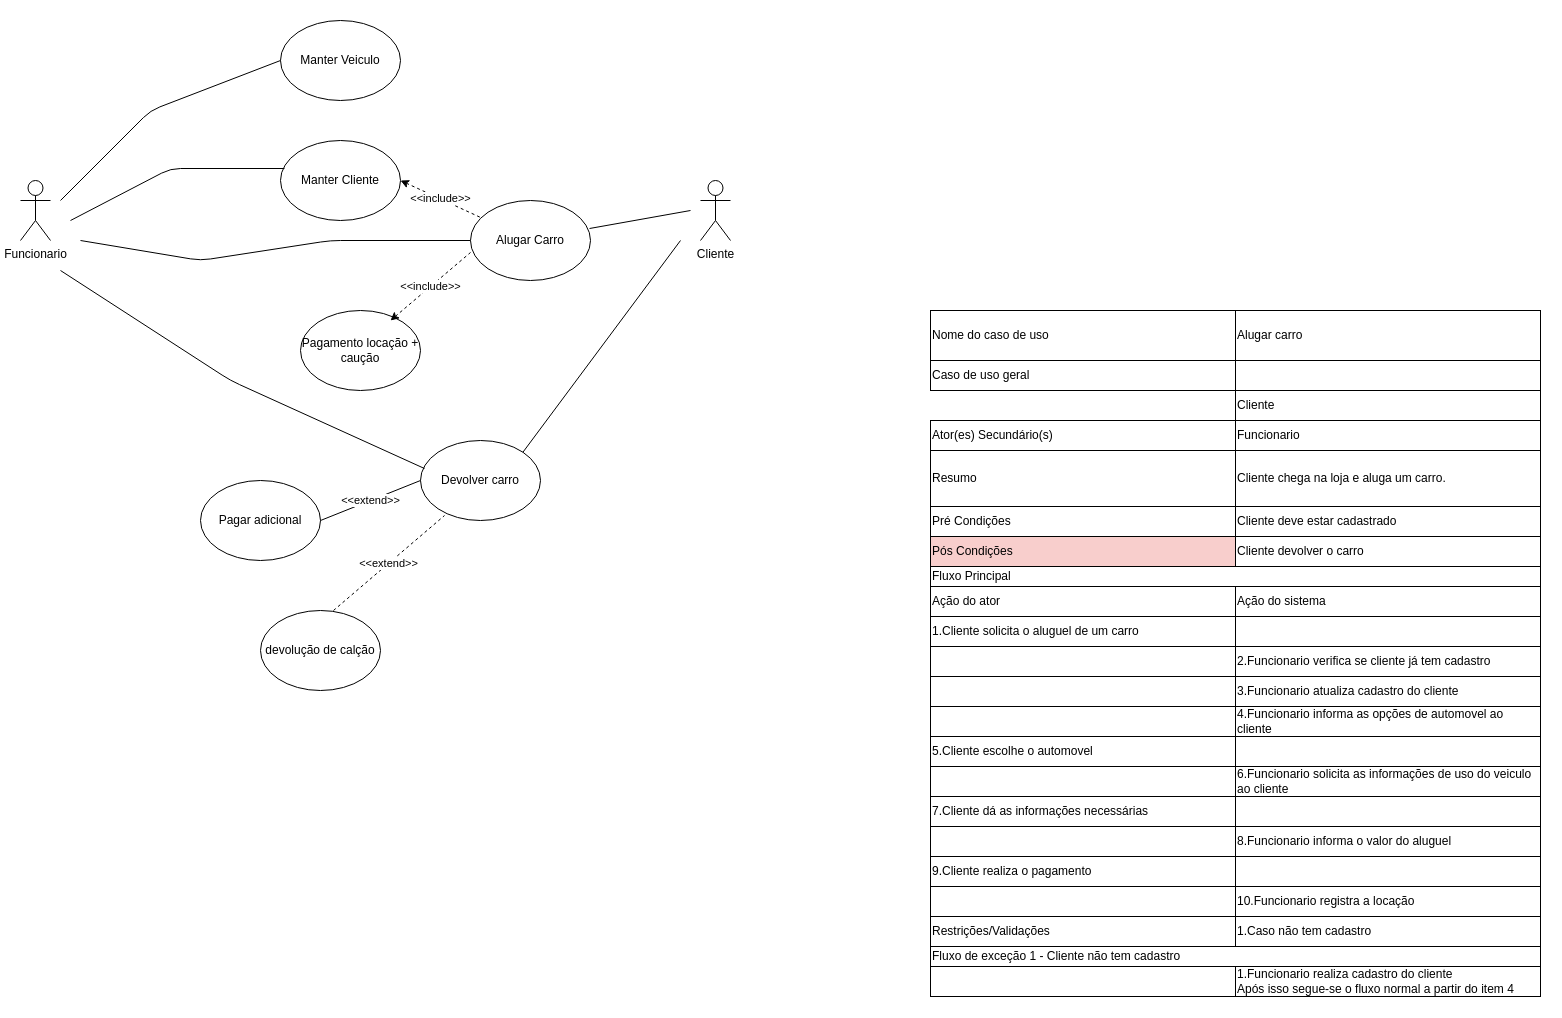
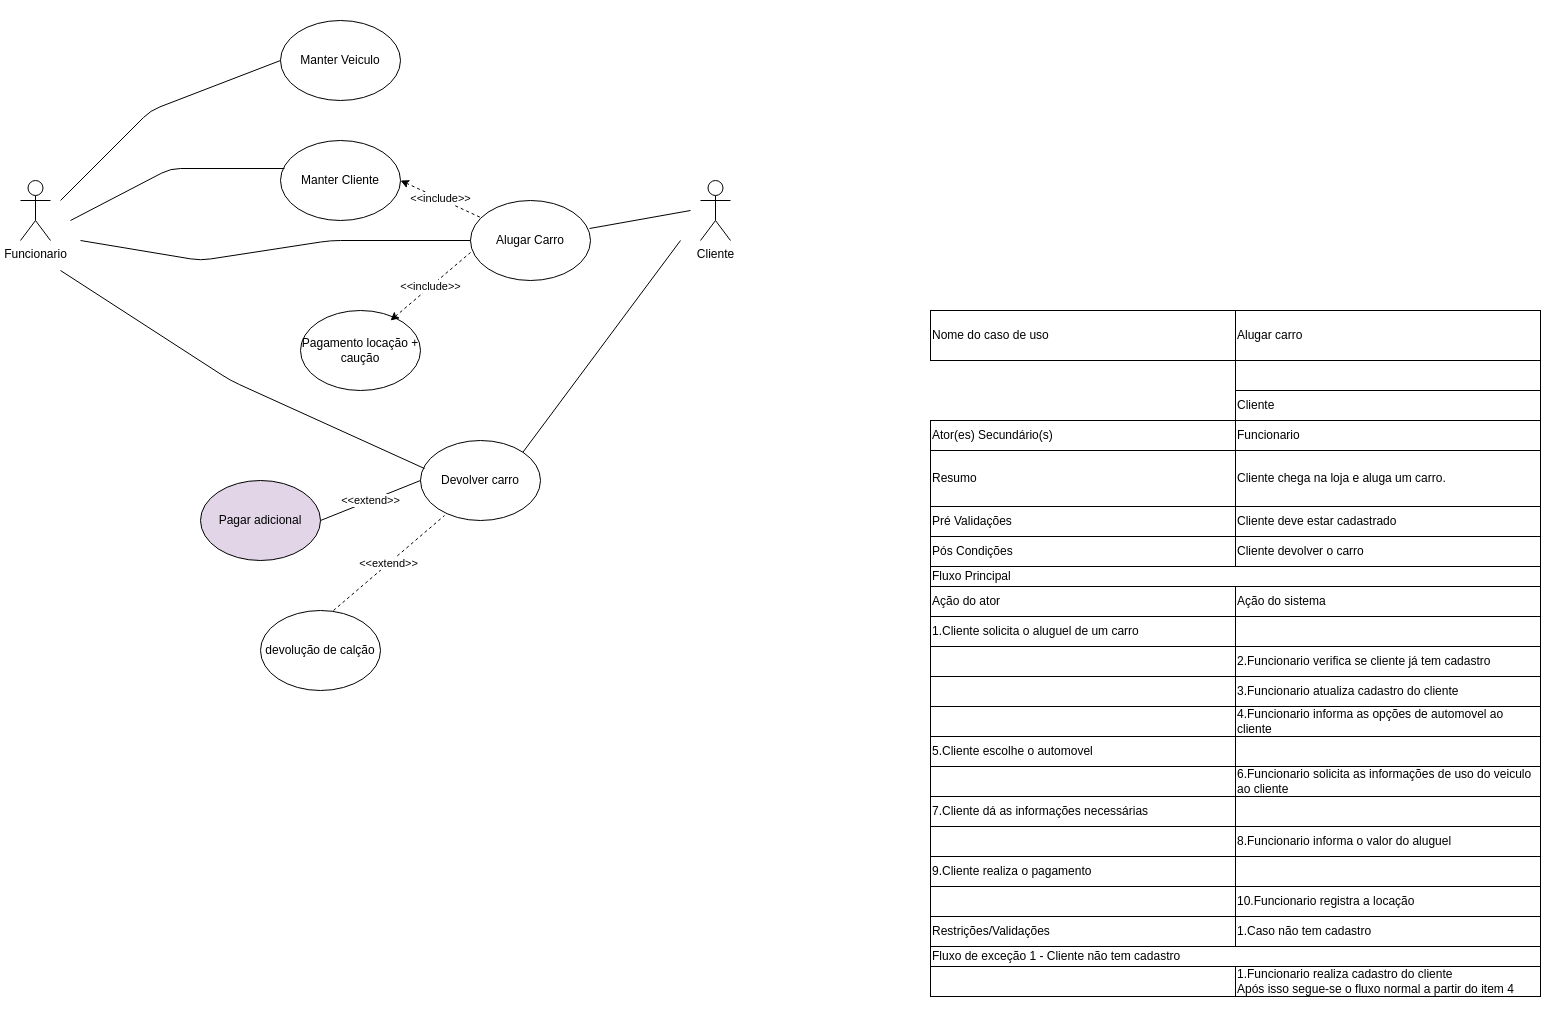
(1083, 376) -> none
(261, 521) -> (261, 521)
(973, 522) -> (975, 522)
(1083, 552) -> (1083, 552)
